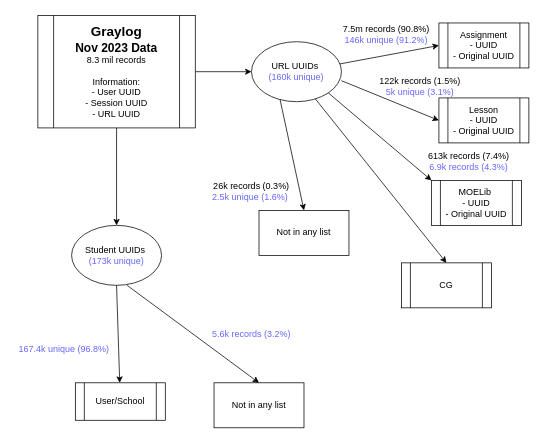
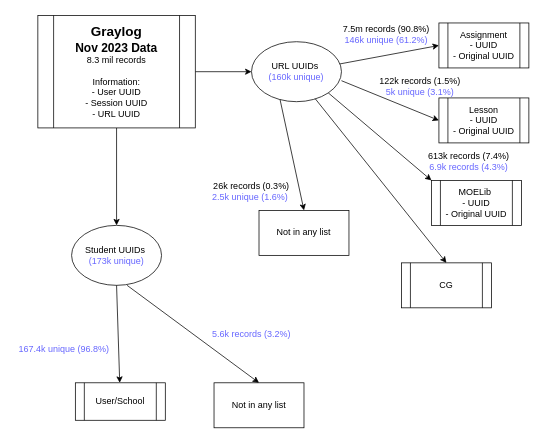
(387, 34) -> (387, 34)
